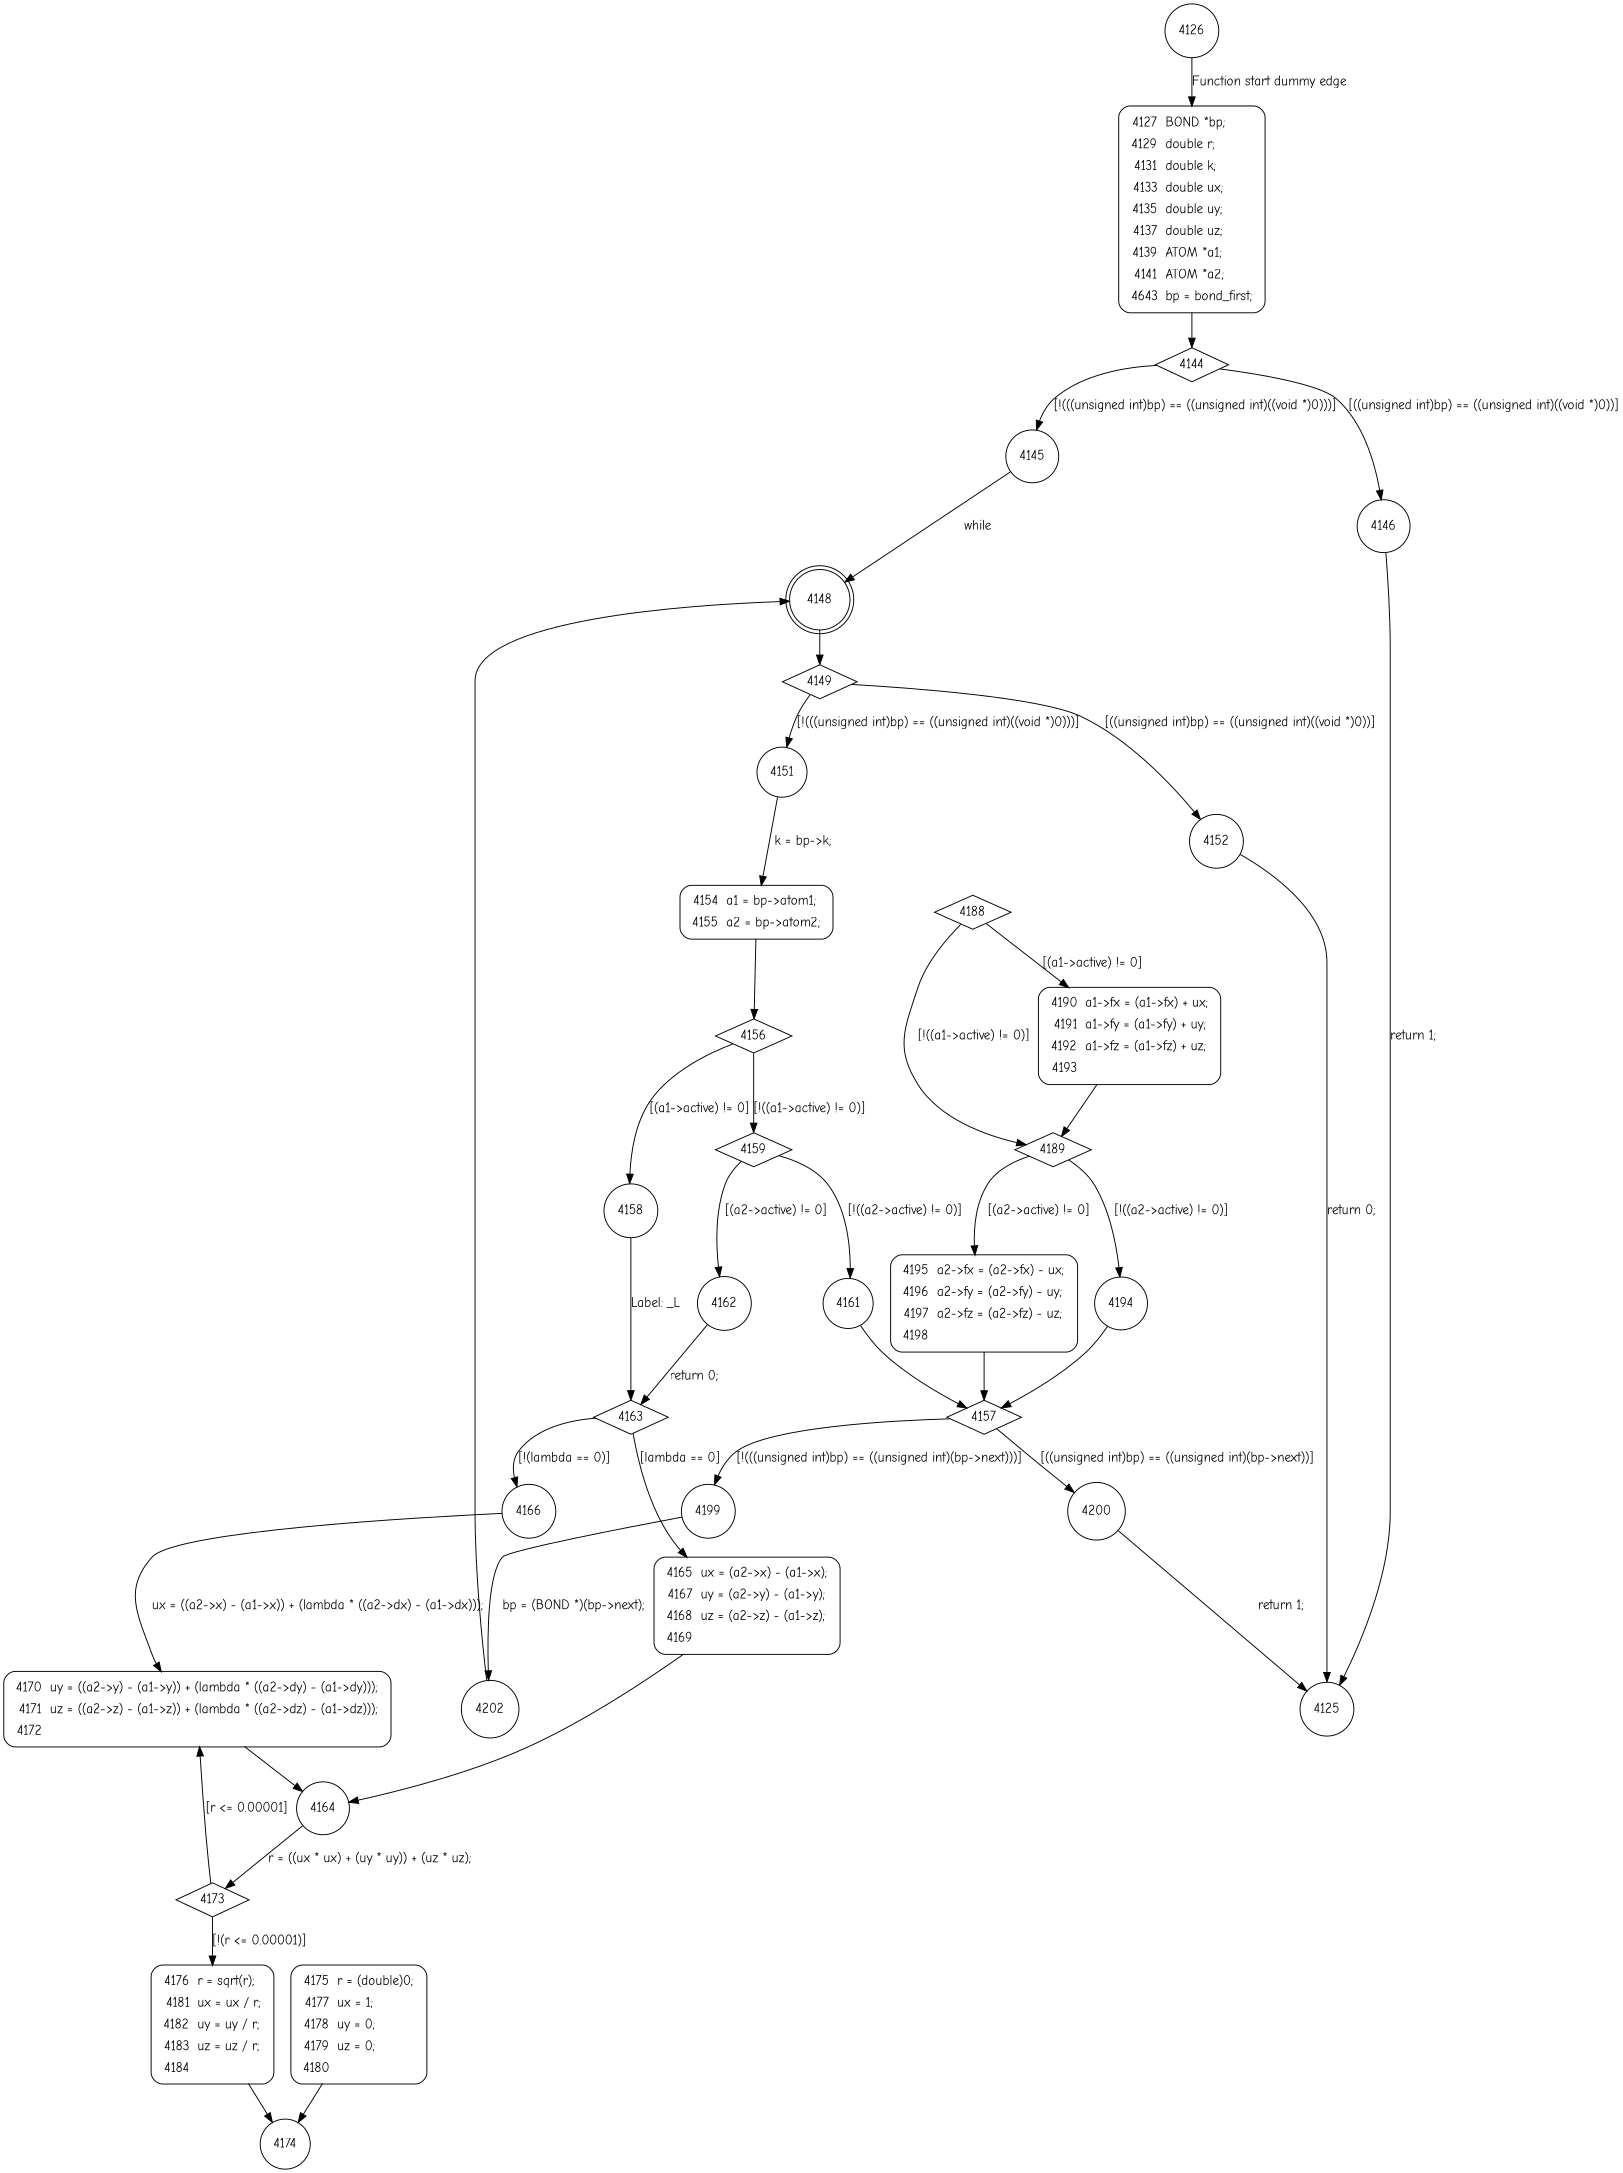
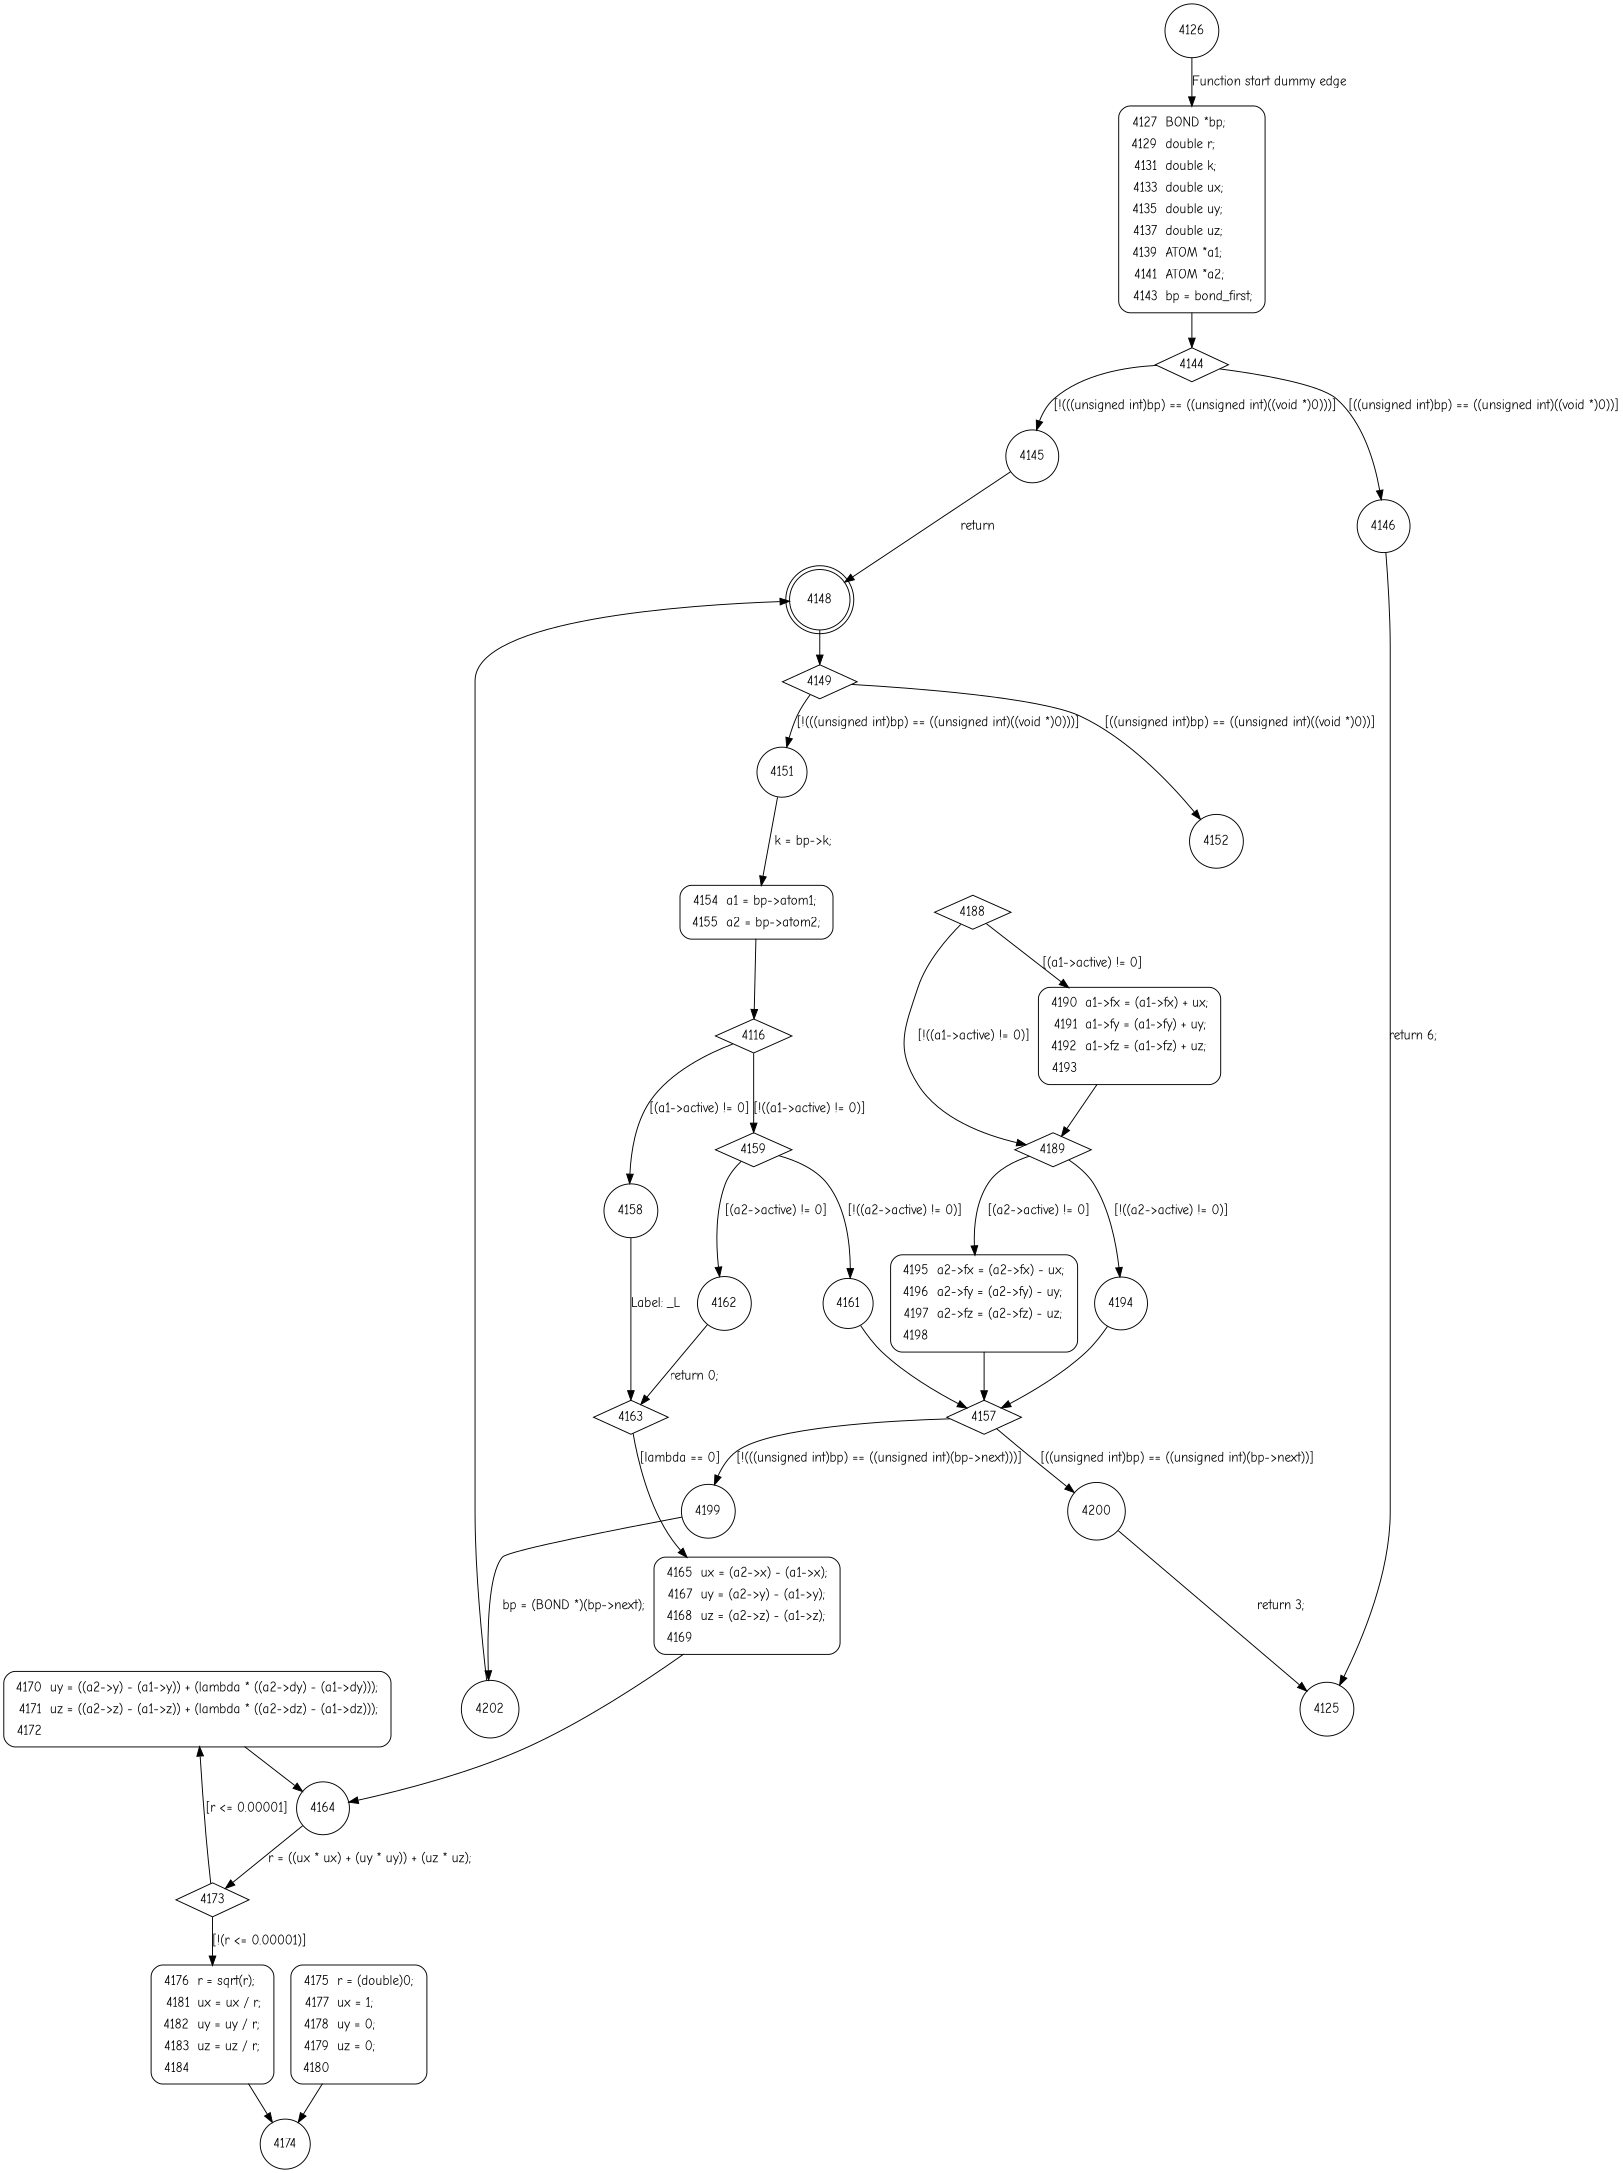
(1145, 296) -> (1146, 296)
(978, 526) -> (978, 526)
(754, 1036) -> (754, 1036)
(1413, 1036) -> (1413, 1036)
(1327, 1245) -> none
(529, 1511) -> none
(1281, 1606) -> (1281, 1606)
